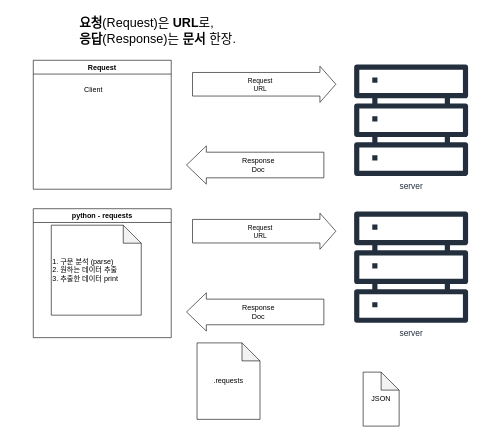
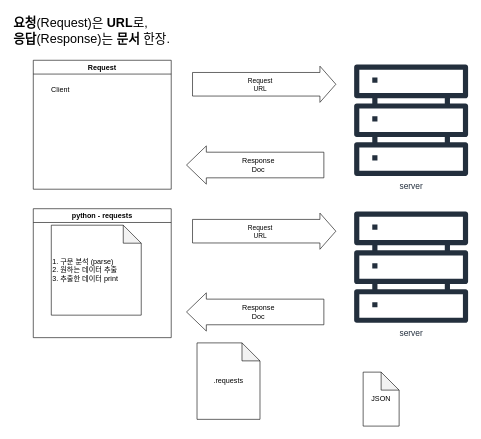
(168, 30) -> (102, 30)
(93, 90) -> (60, 90)
